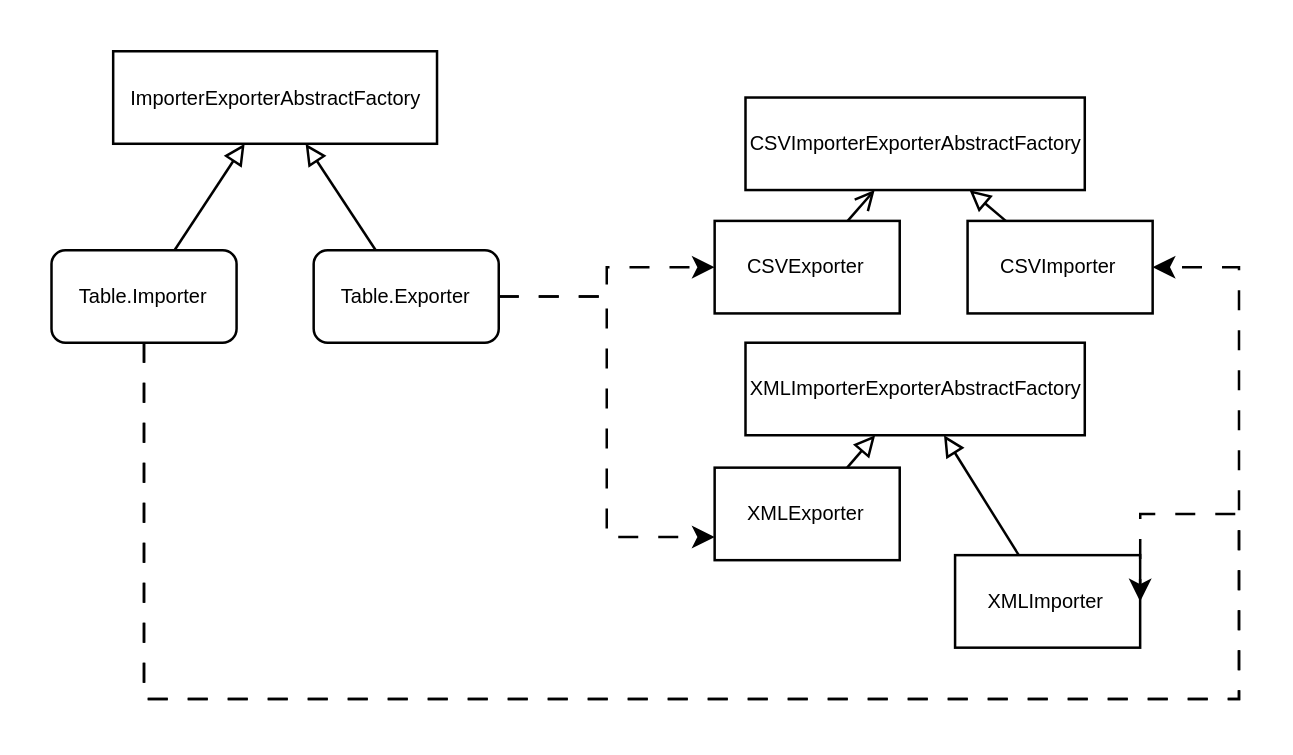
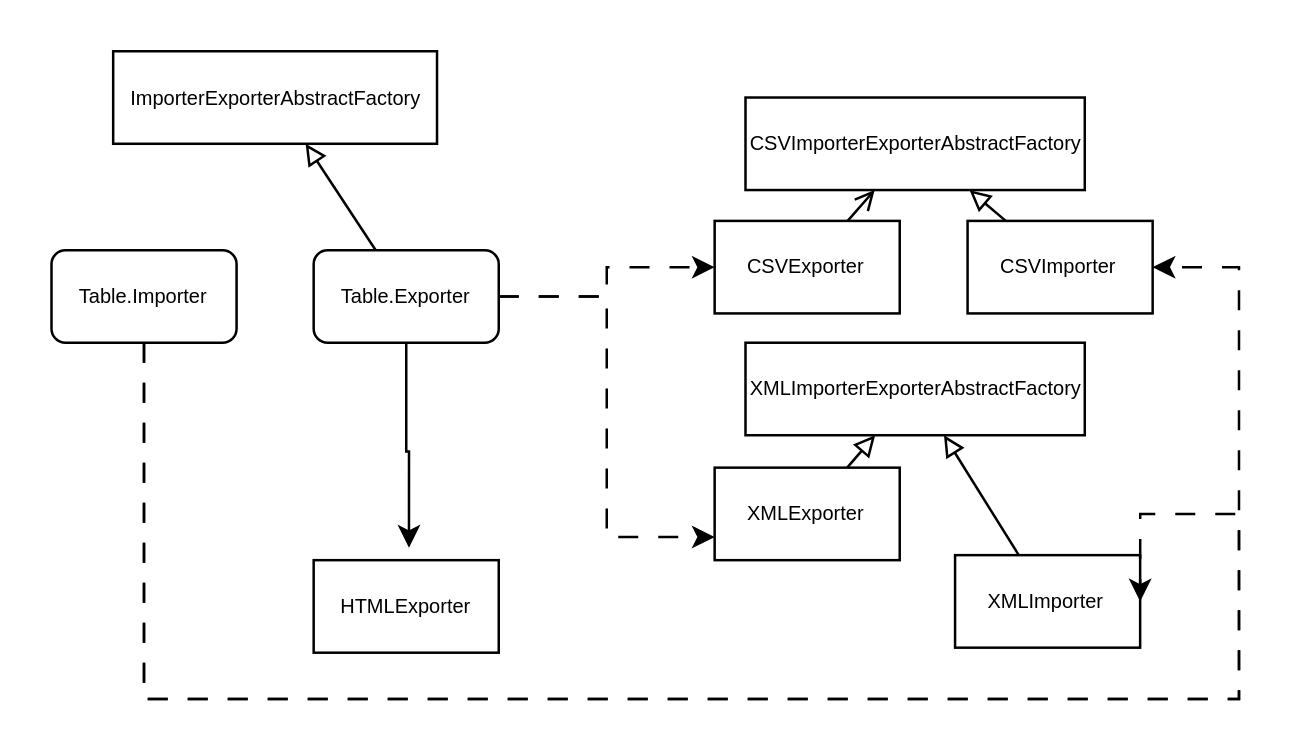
(203, 206) -> none
none -> (406, 438)
none -> (406, 606)
